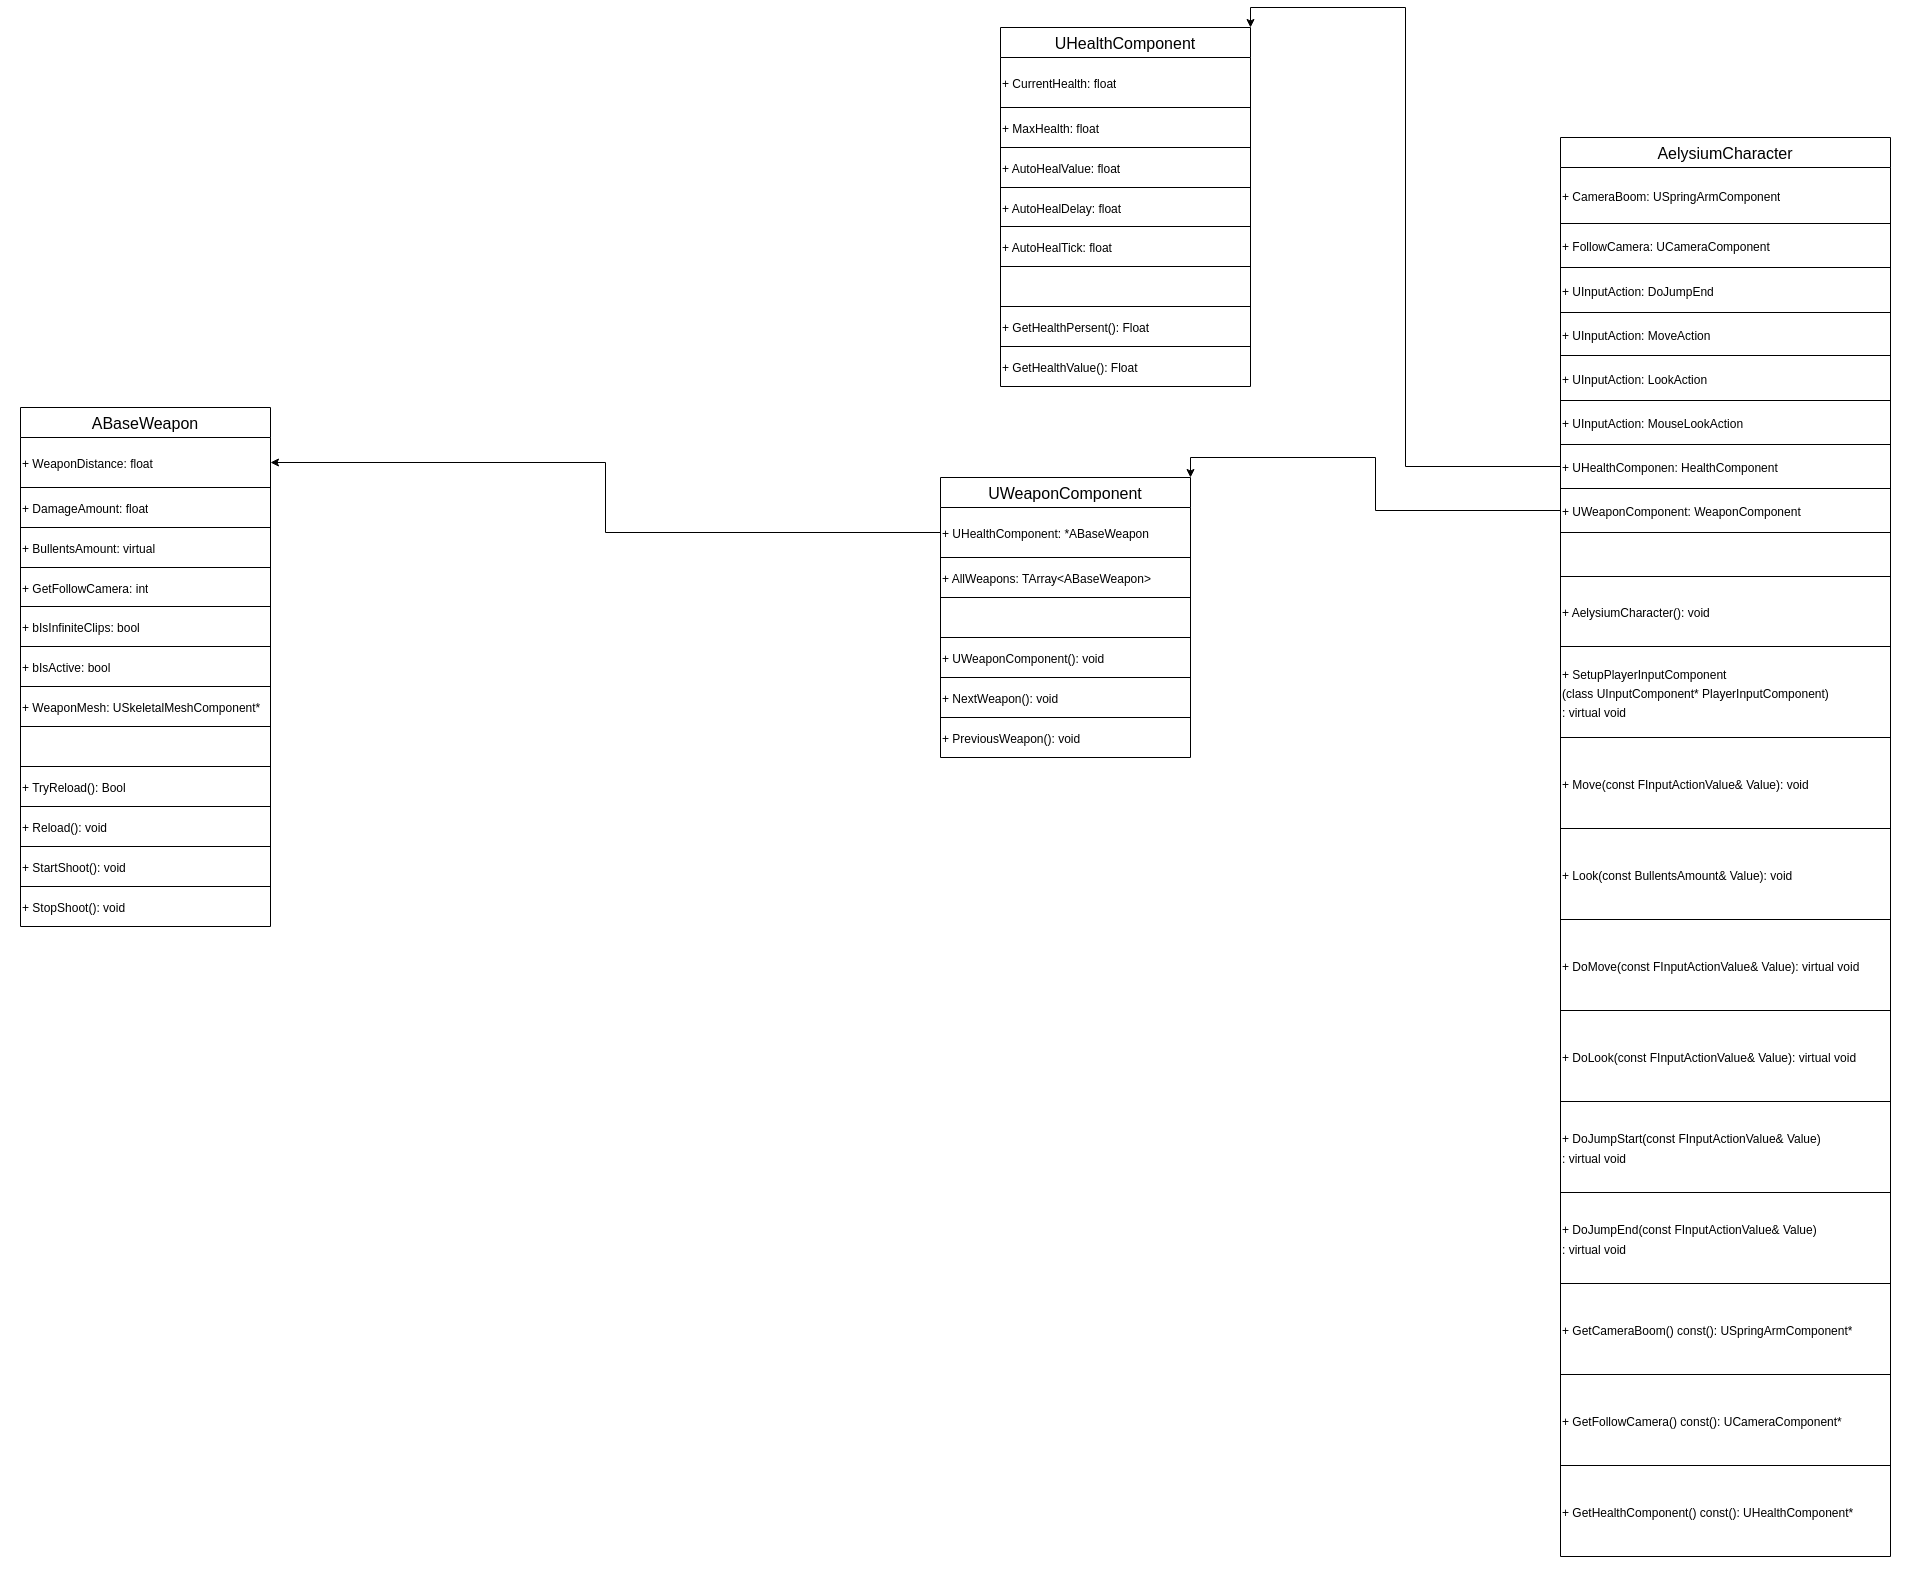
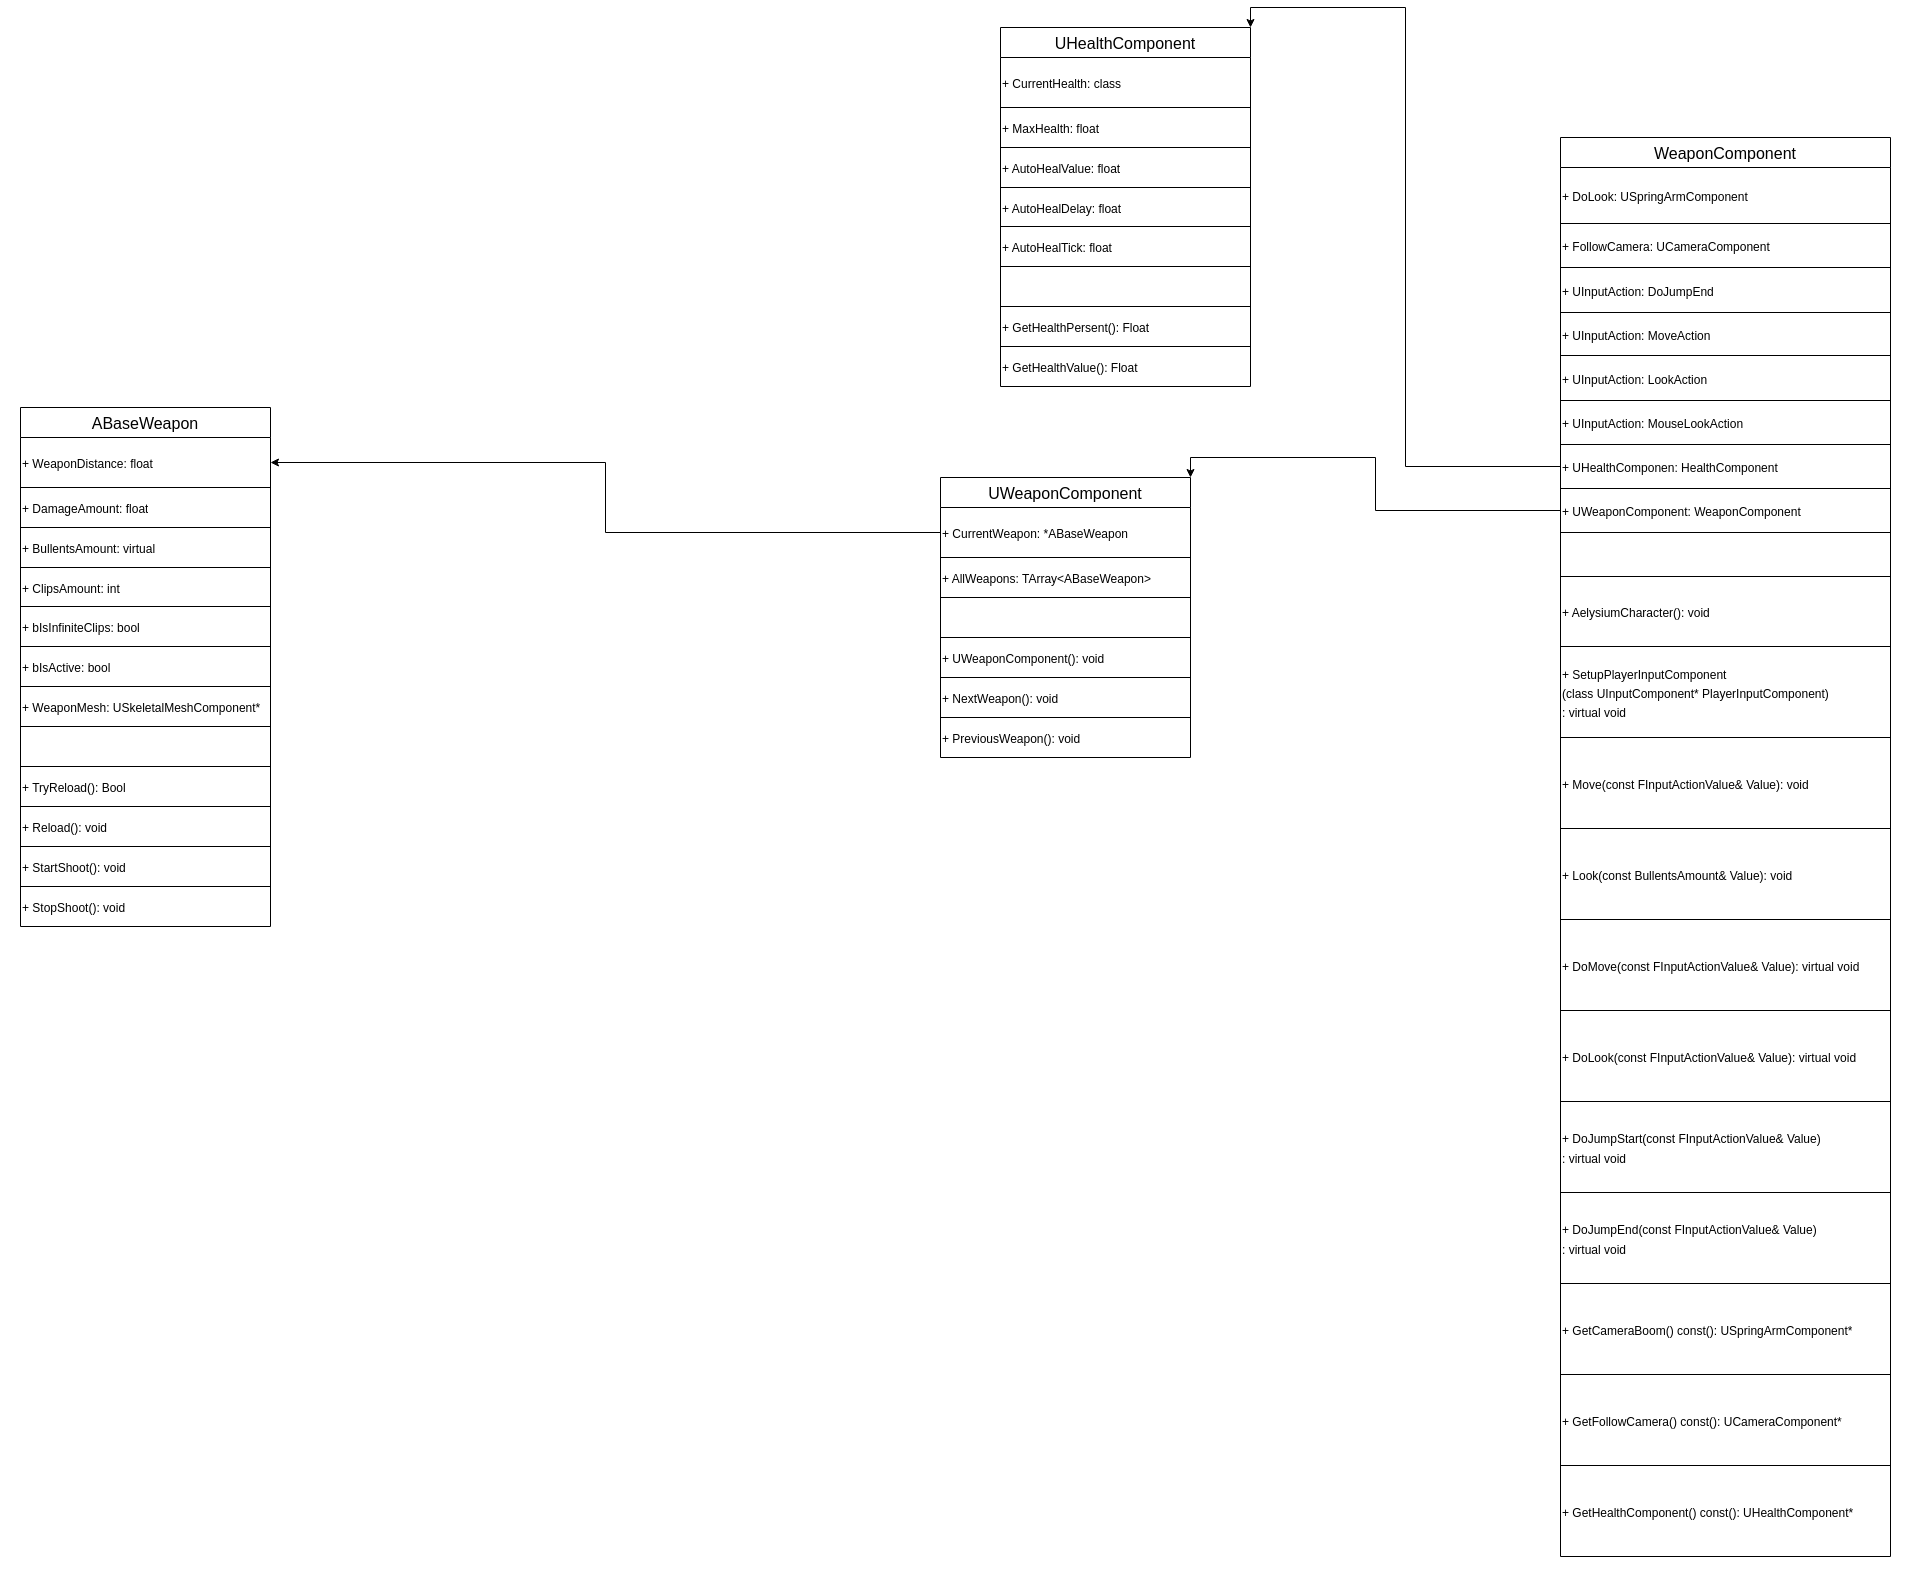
(1091, 83) -> (1091, 83)
(1725, 154) -> (1725, 154)
(1704, 196) -> (1686, 196)
(1067, 533) -> (1066, 533)
(109, 588) -> (91, 588)
